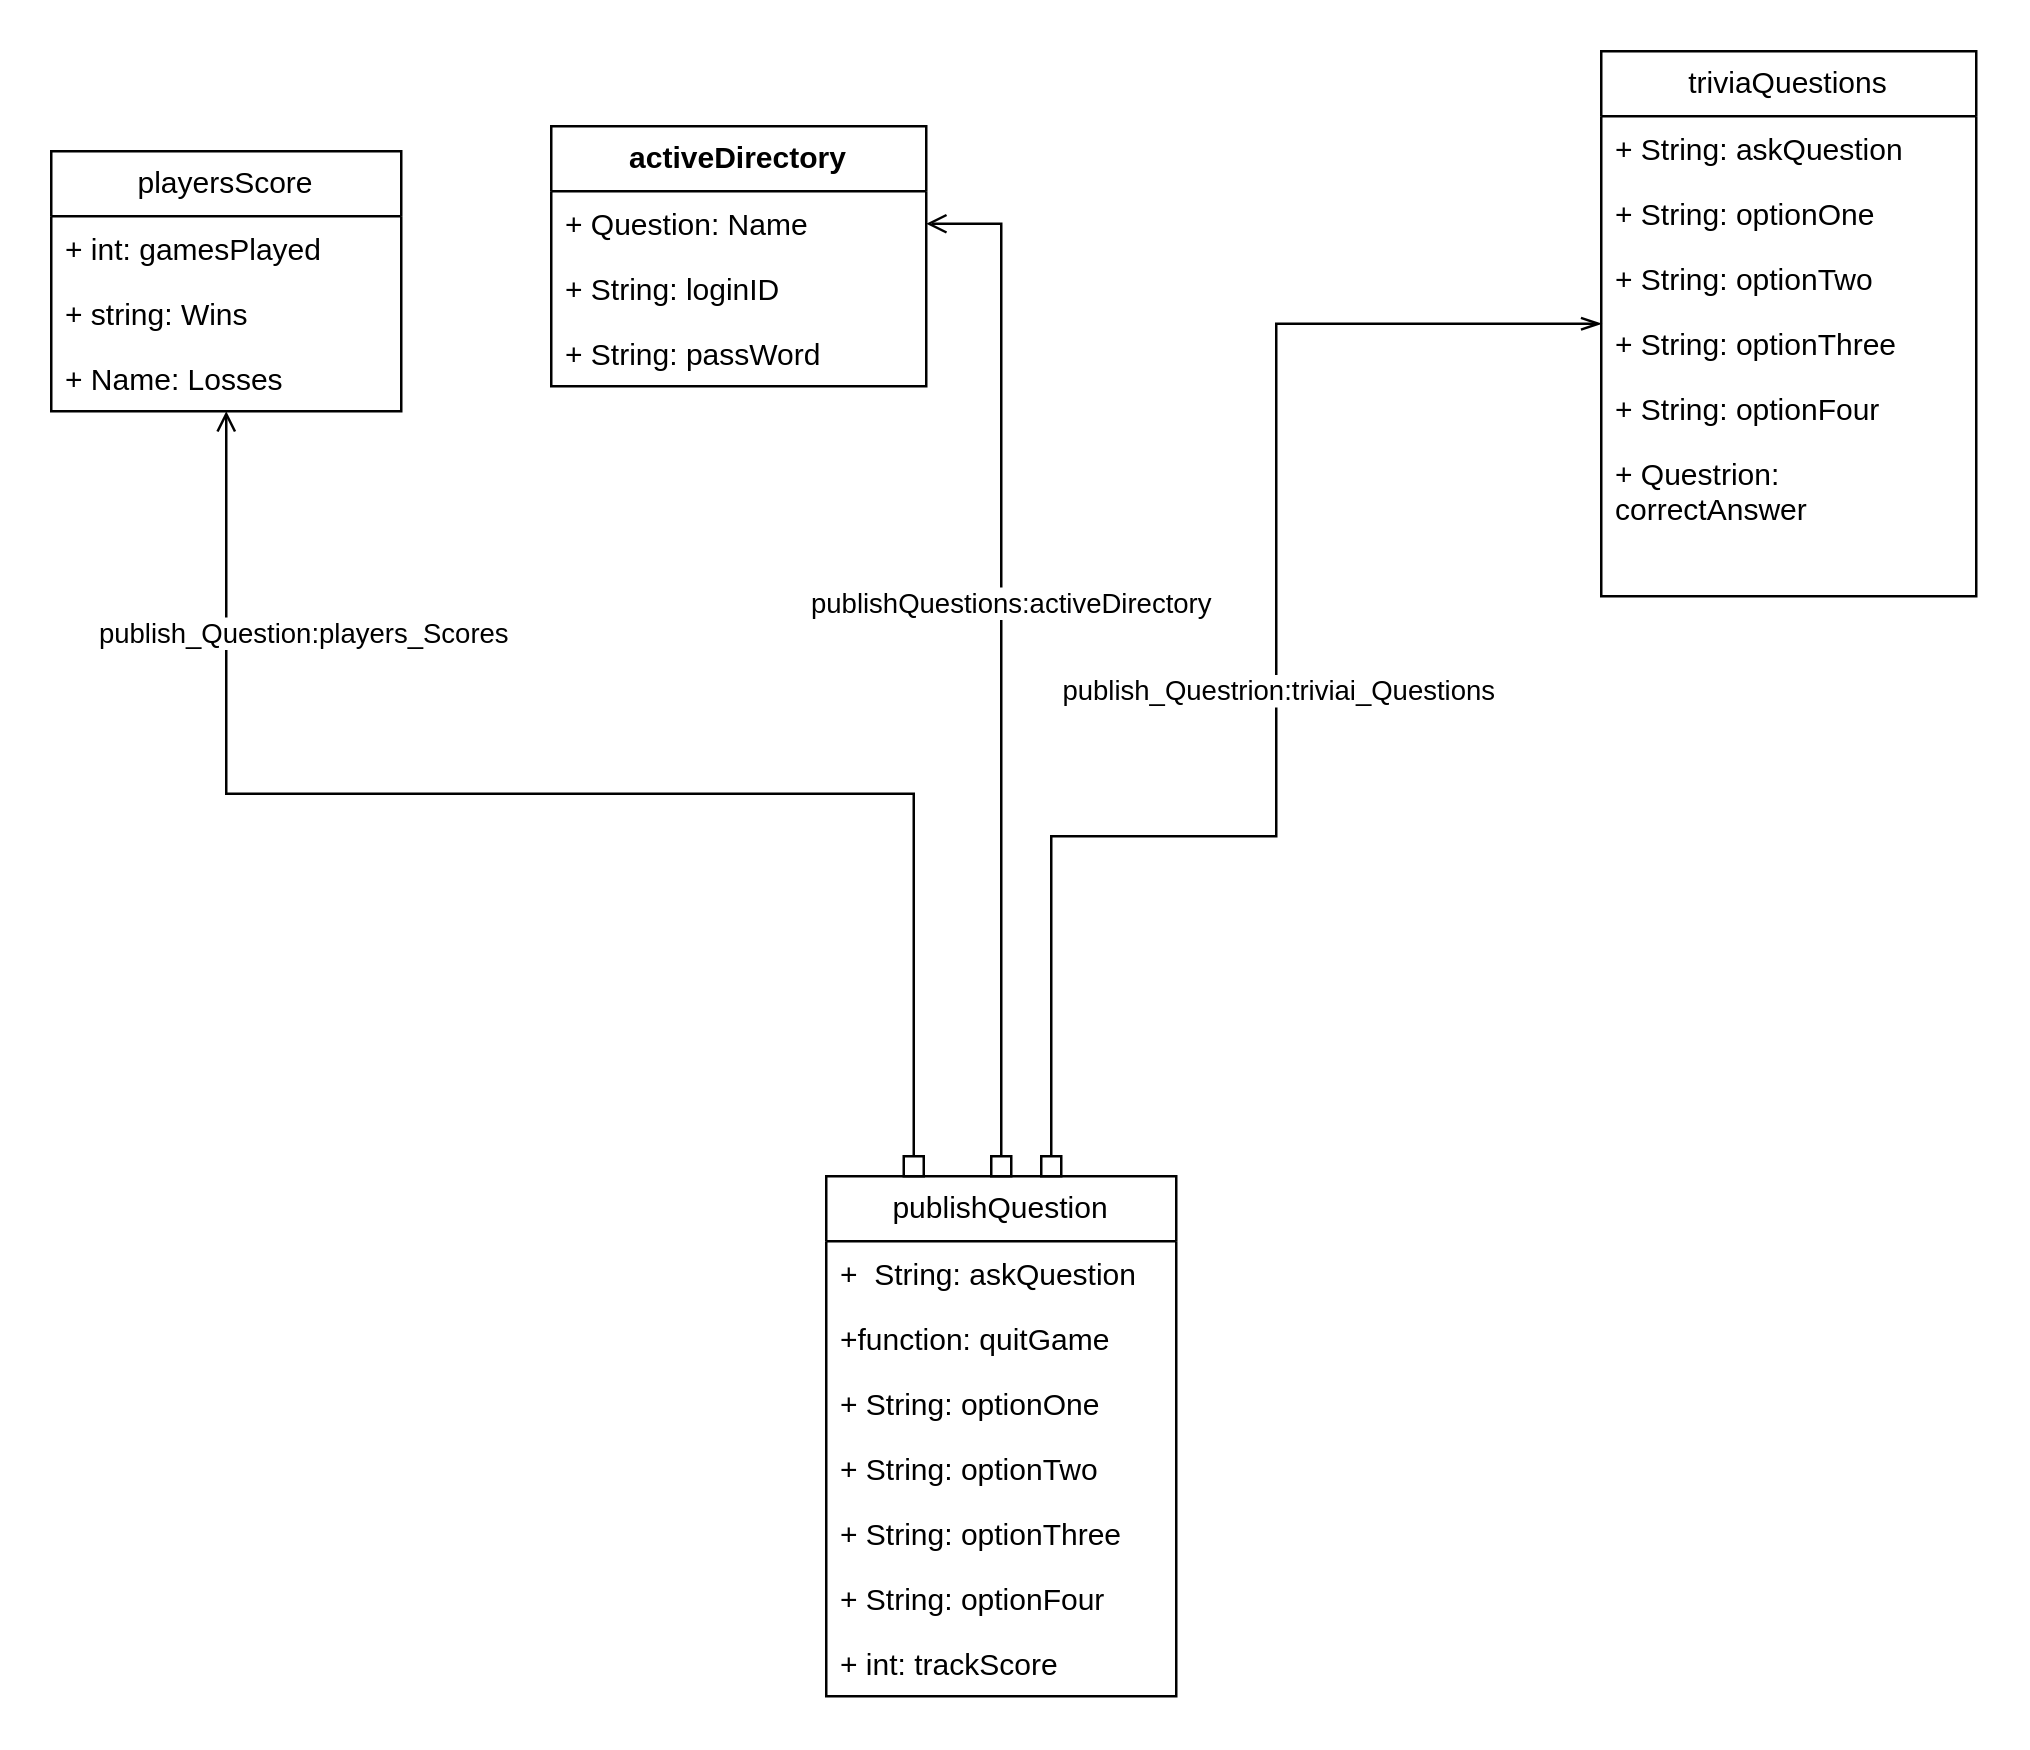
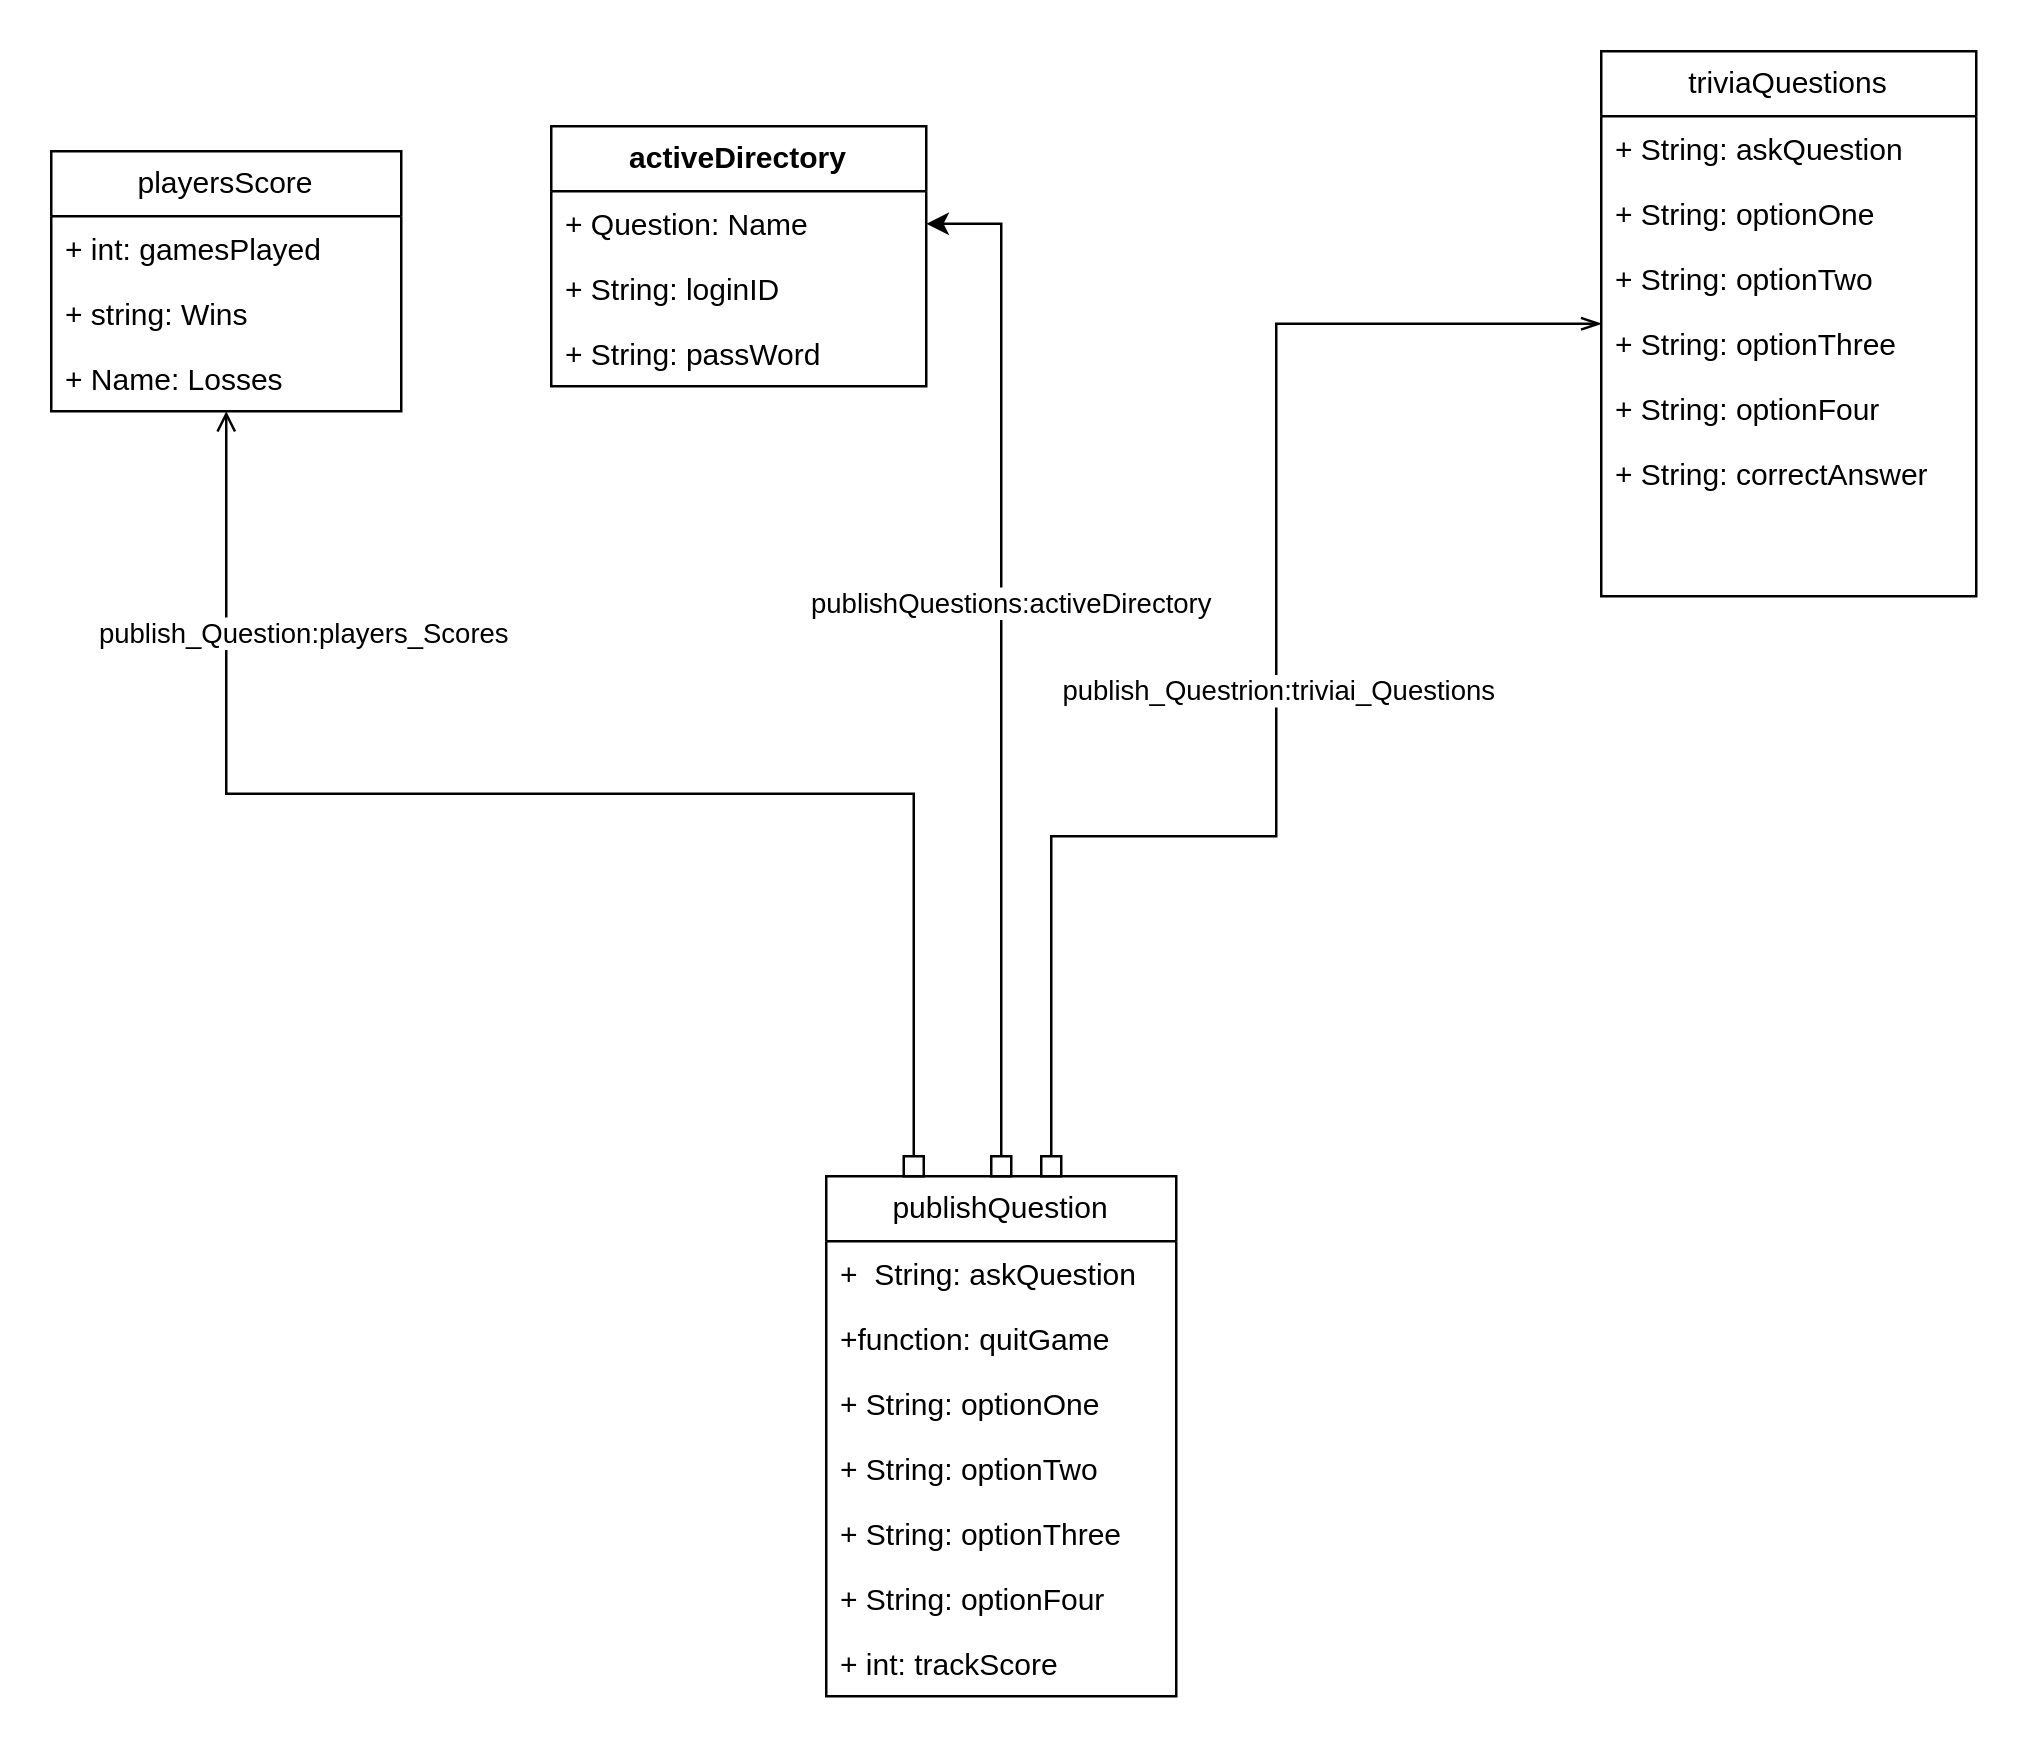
(940, 224) -> (944, 224)
(1791, 495) -> (1791, 495)
